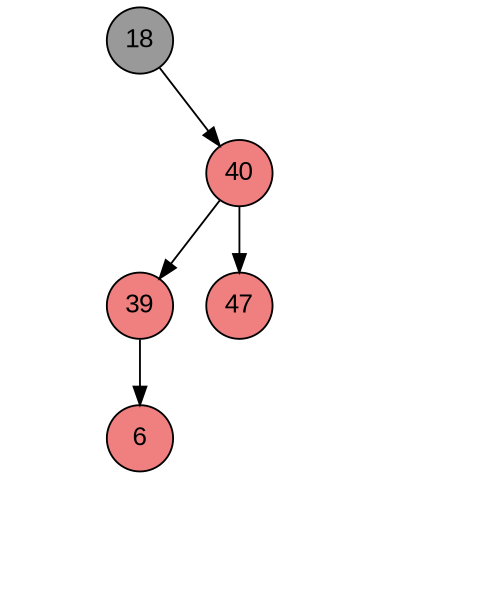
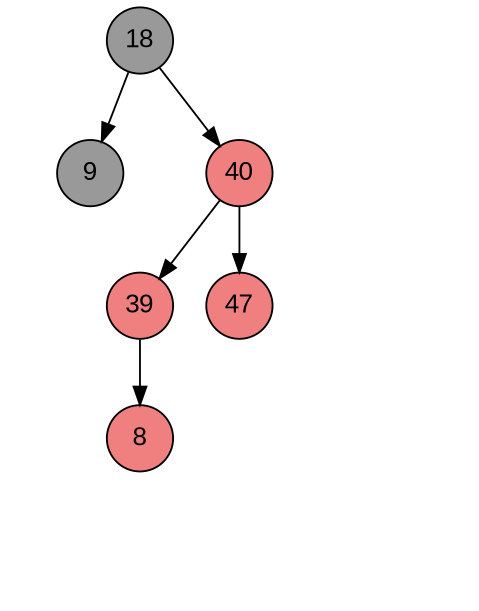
none -> (90, 173)
(140, 438) -> (140, 438)
